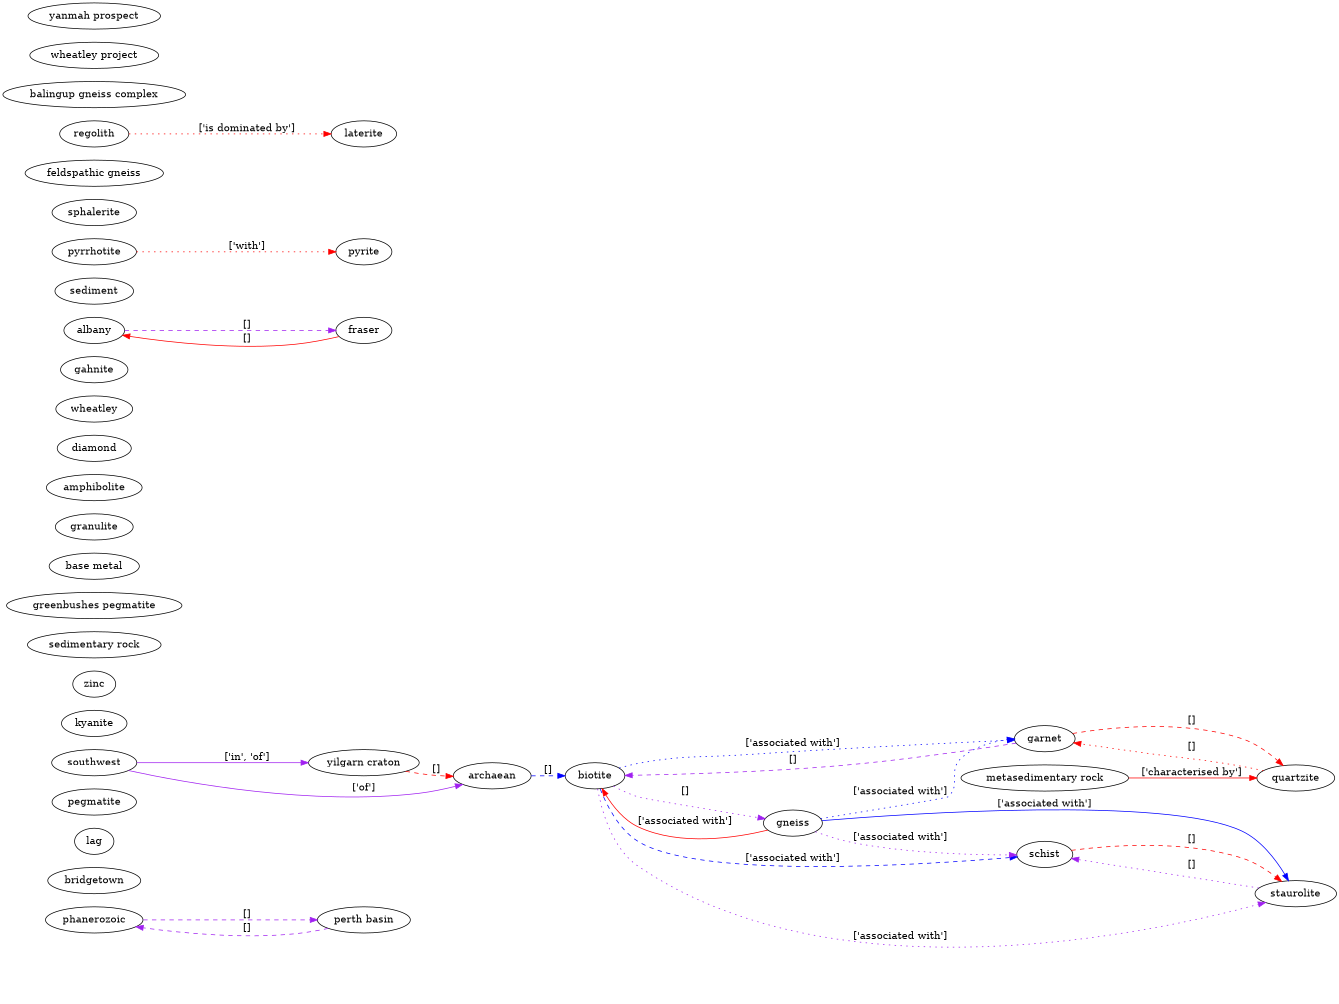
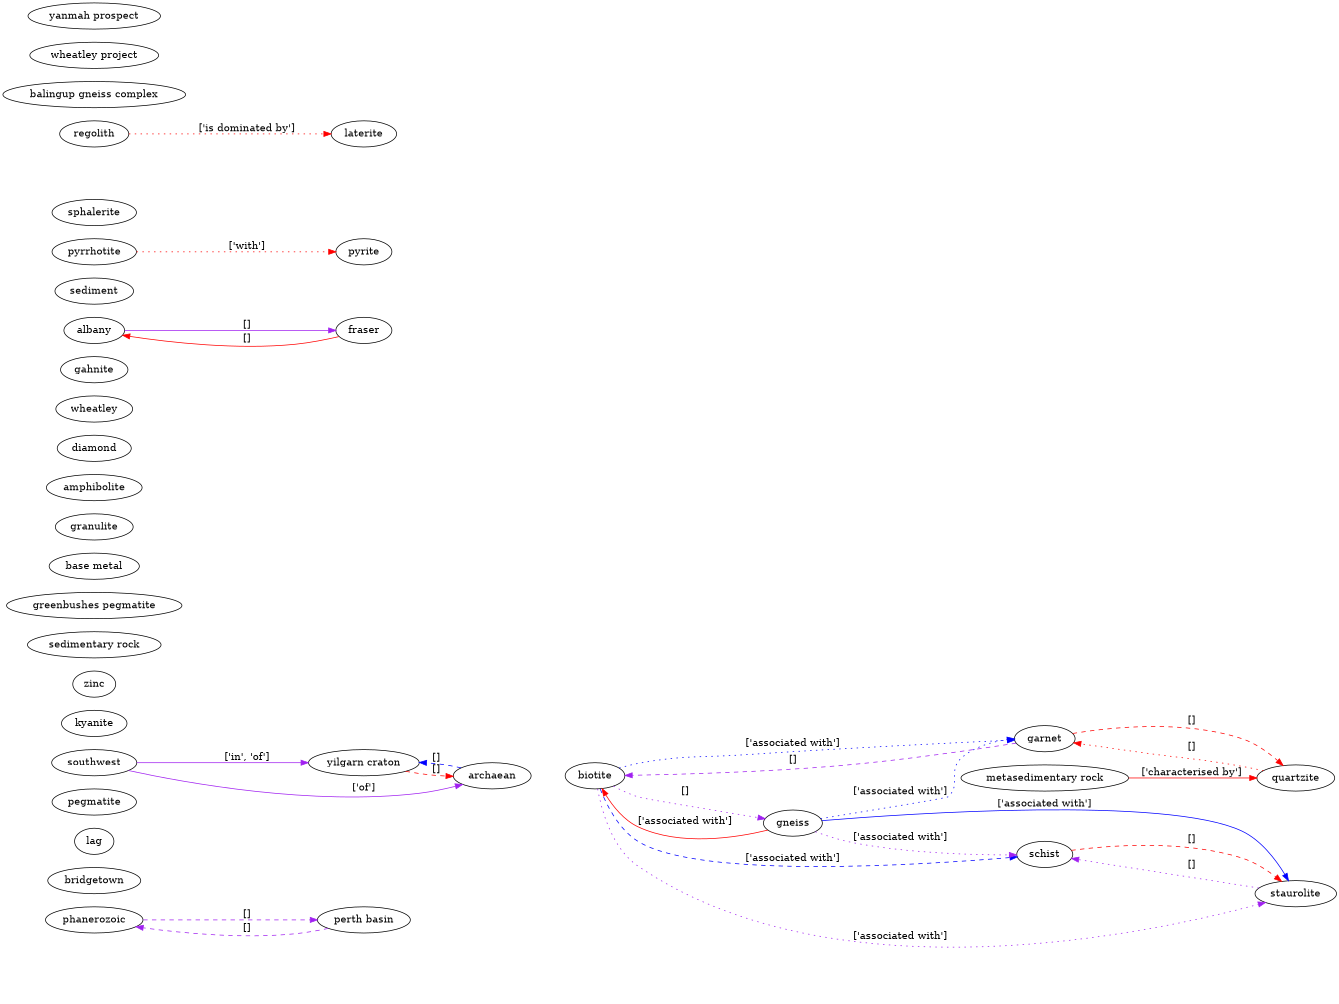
(94, 173) -> none
(227, 330) -> (227, 330)
(544, 776) -> (444, 765)
